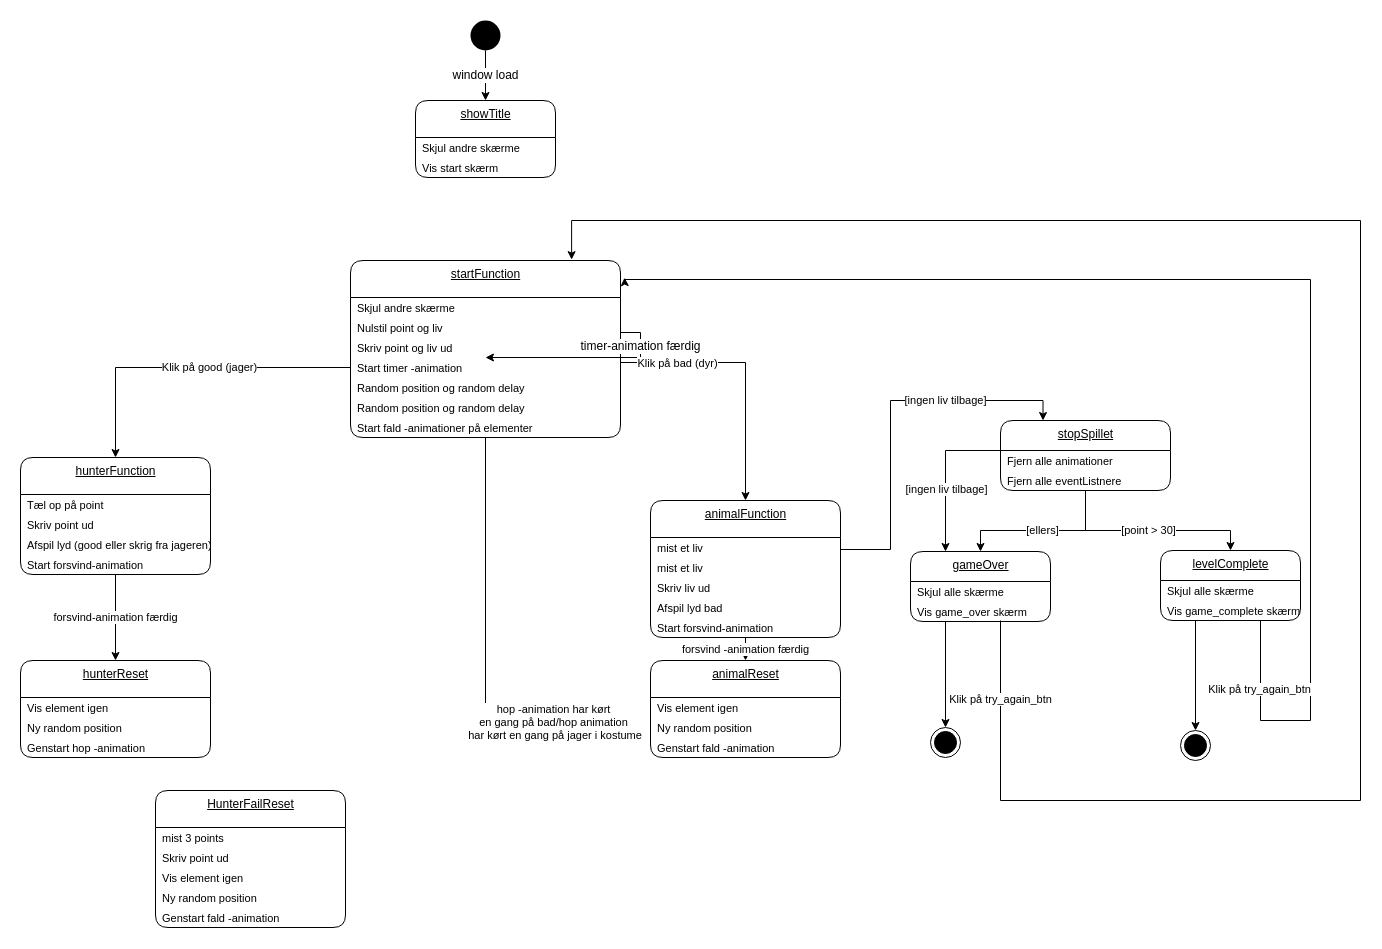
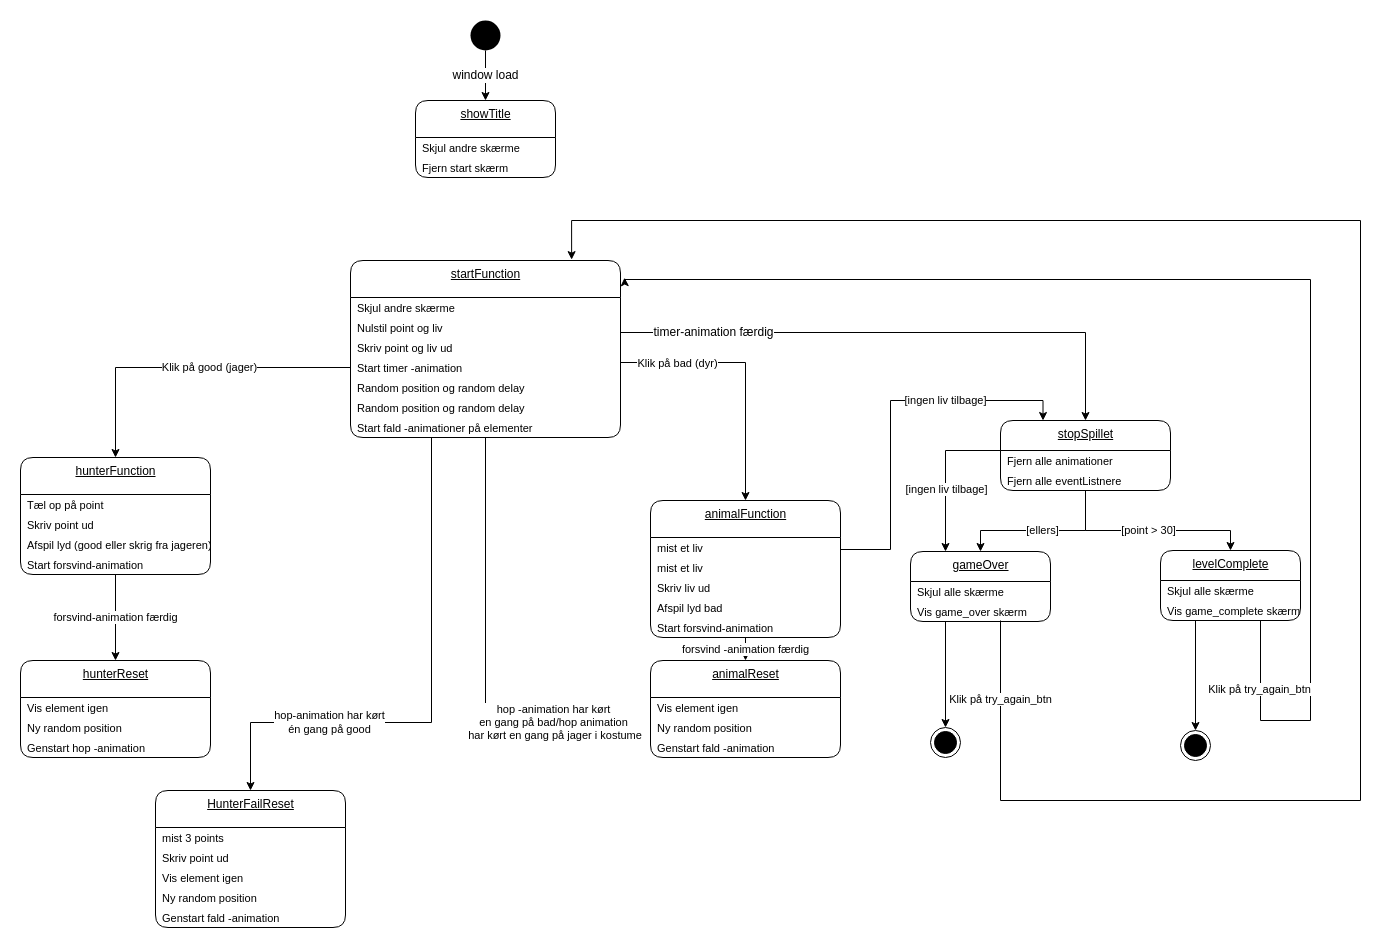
(464, 168) -> (472, 168)
(580, 358) -> (902, 333)
none -> (432, 605)
